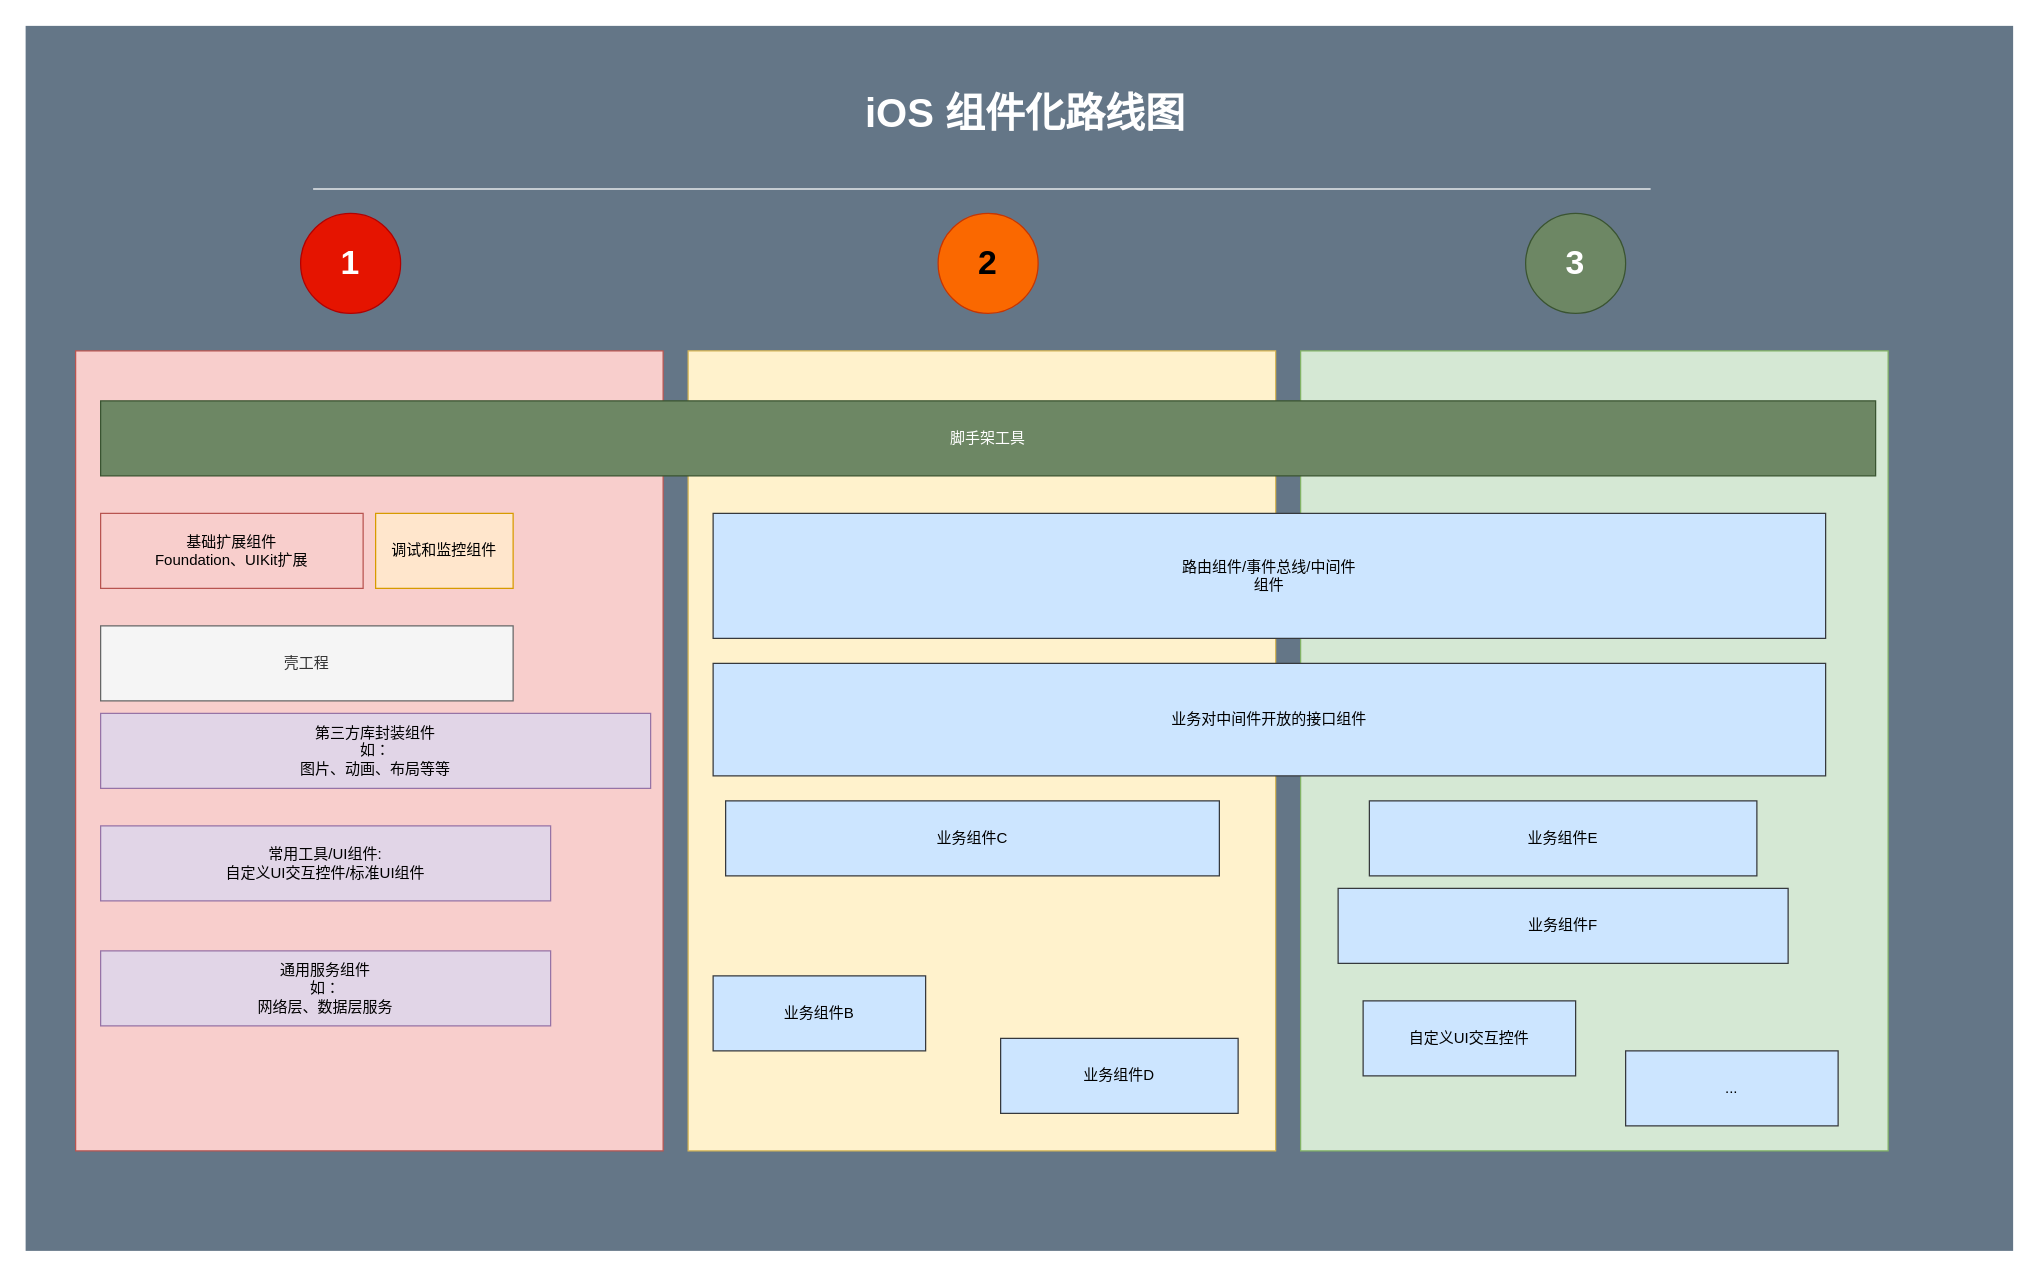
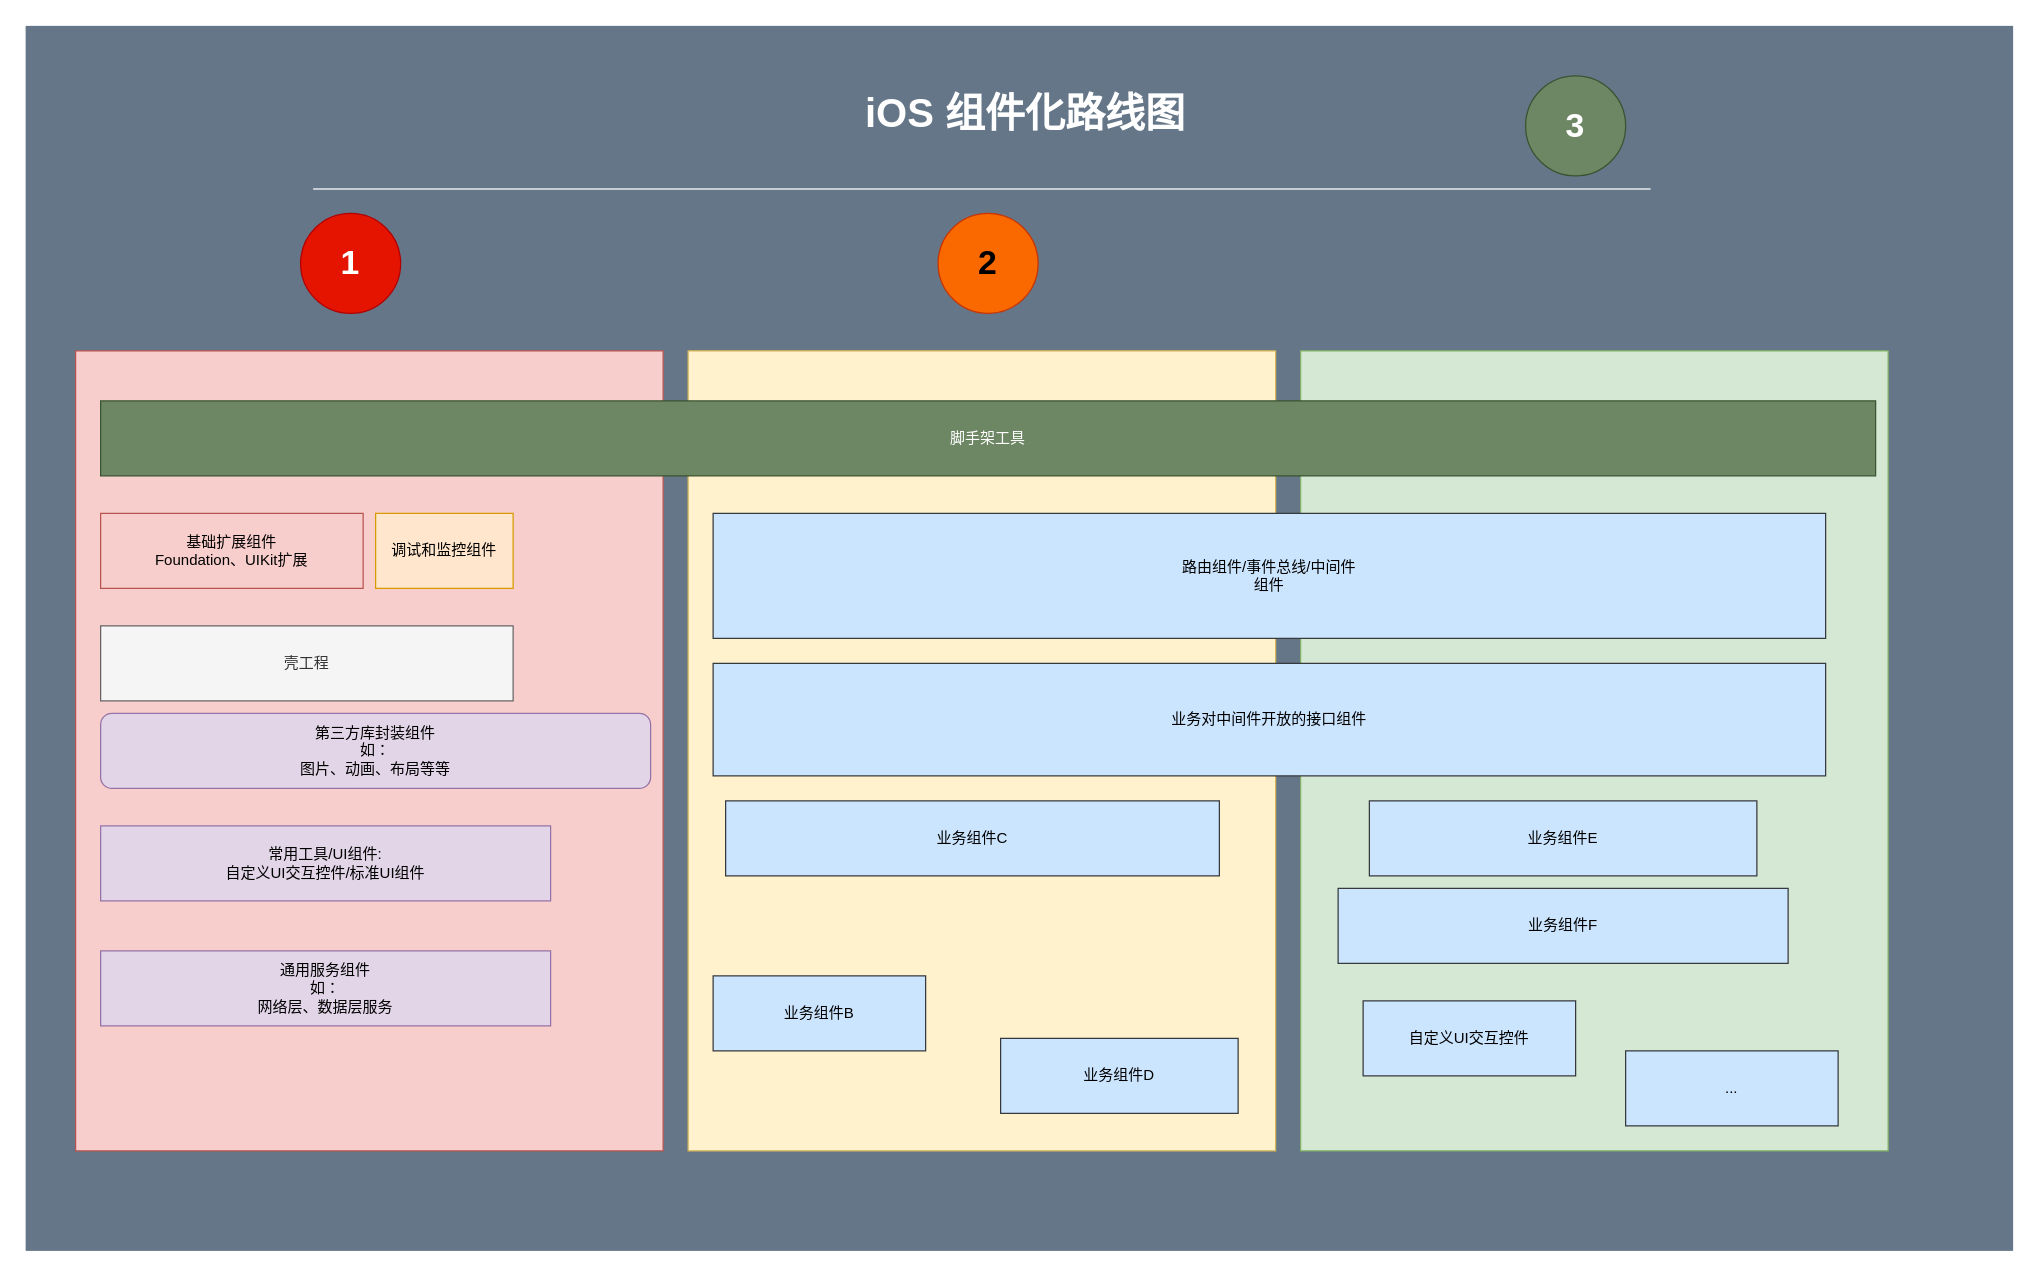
(1576, 263) -> (1576, 126)
(376, 751) -> (376, 751)
